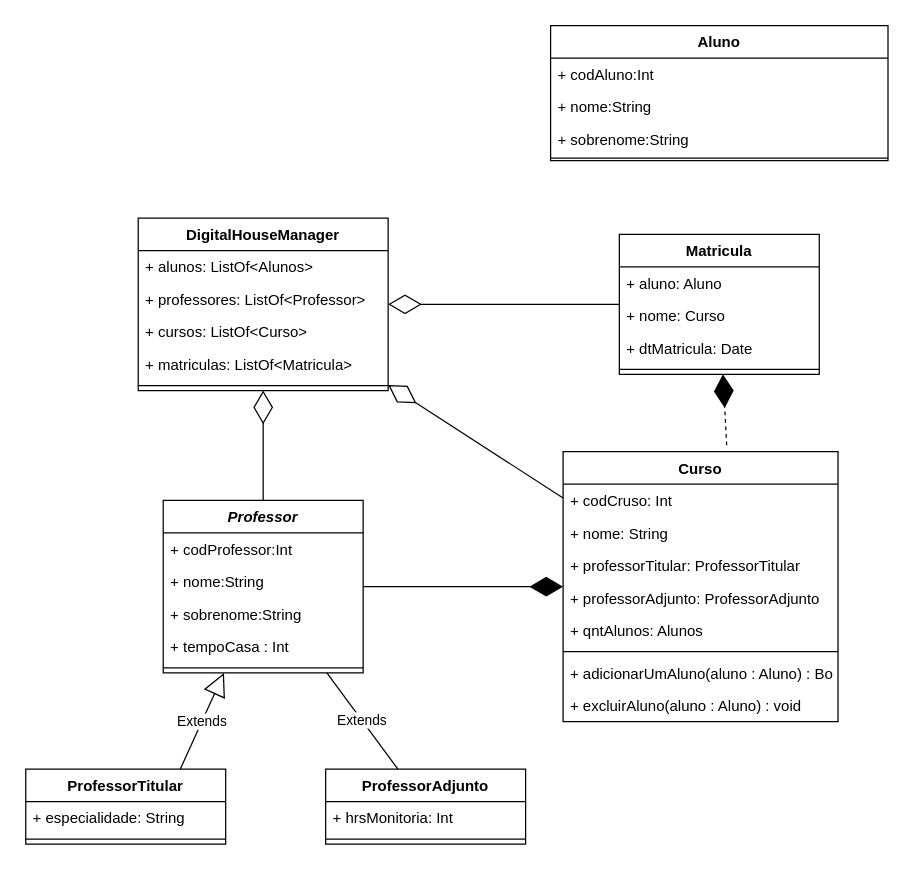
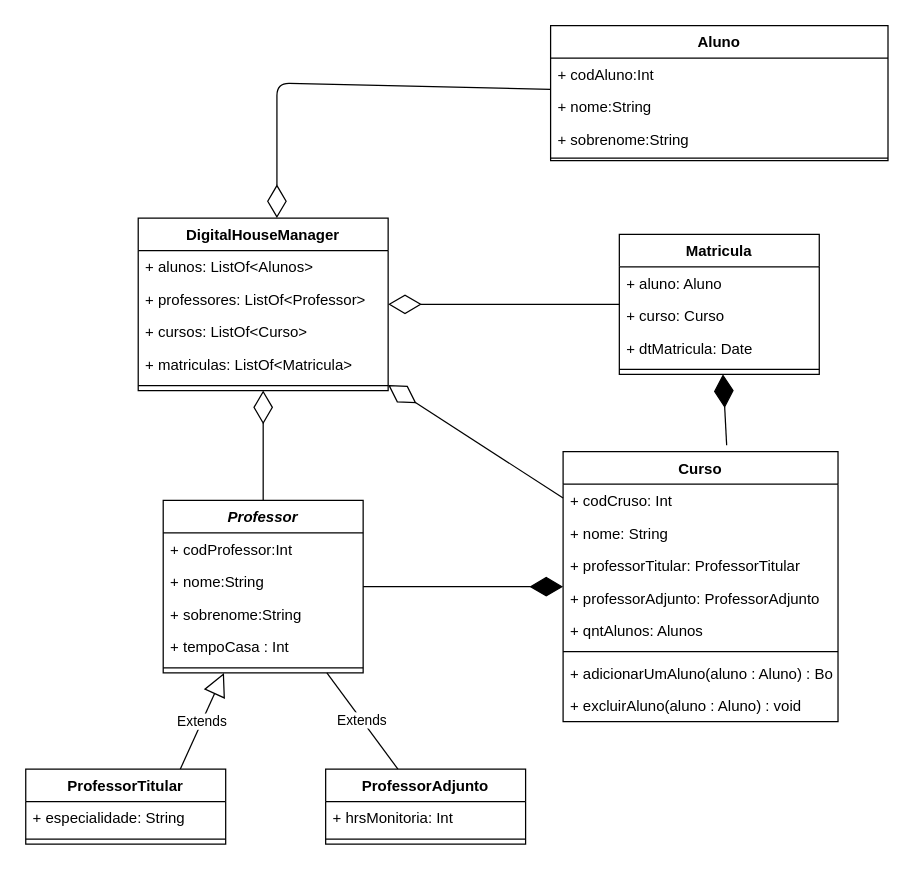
none -> (366, 85)
(675, 316) -> (679, 316)
(726, 425) -> (726, 425)
